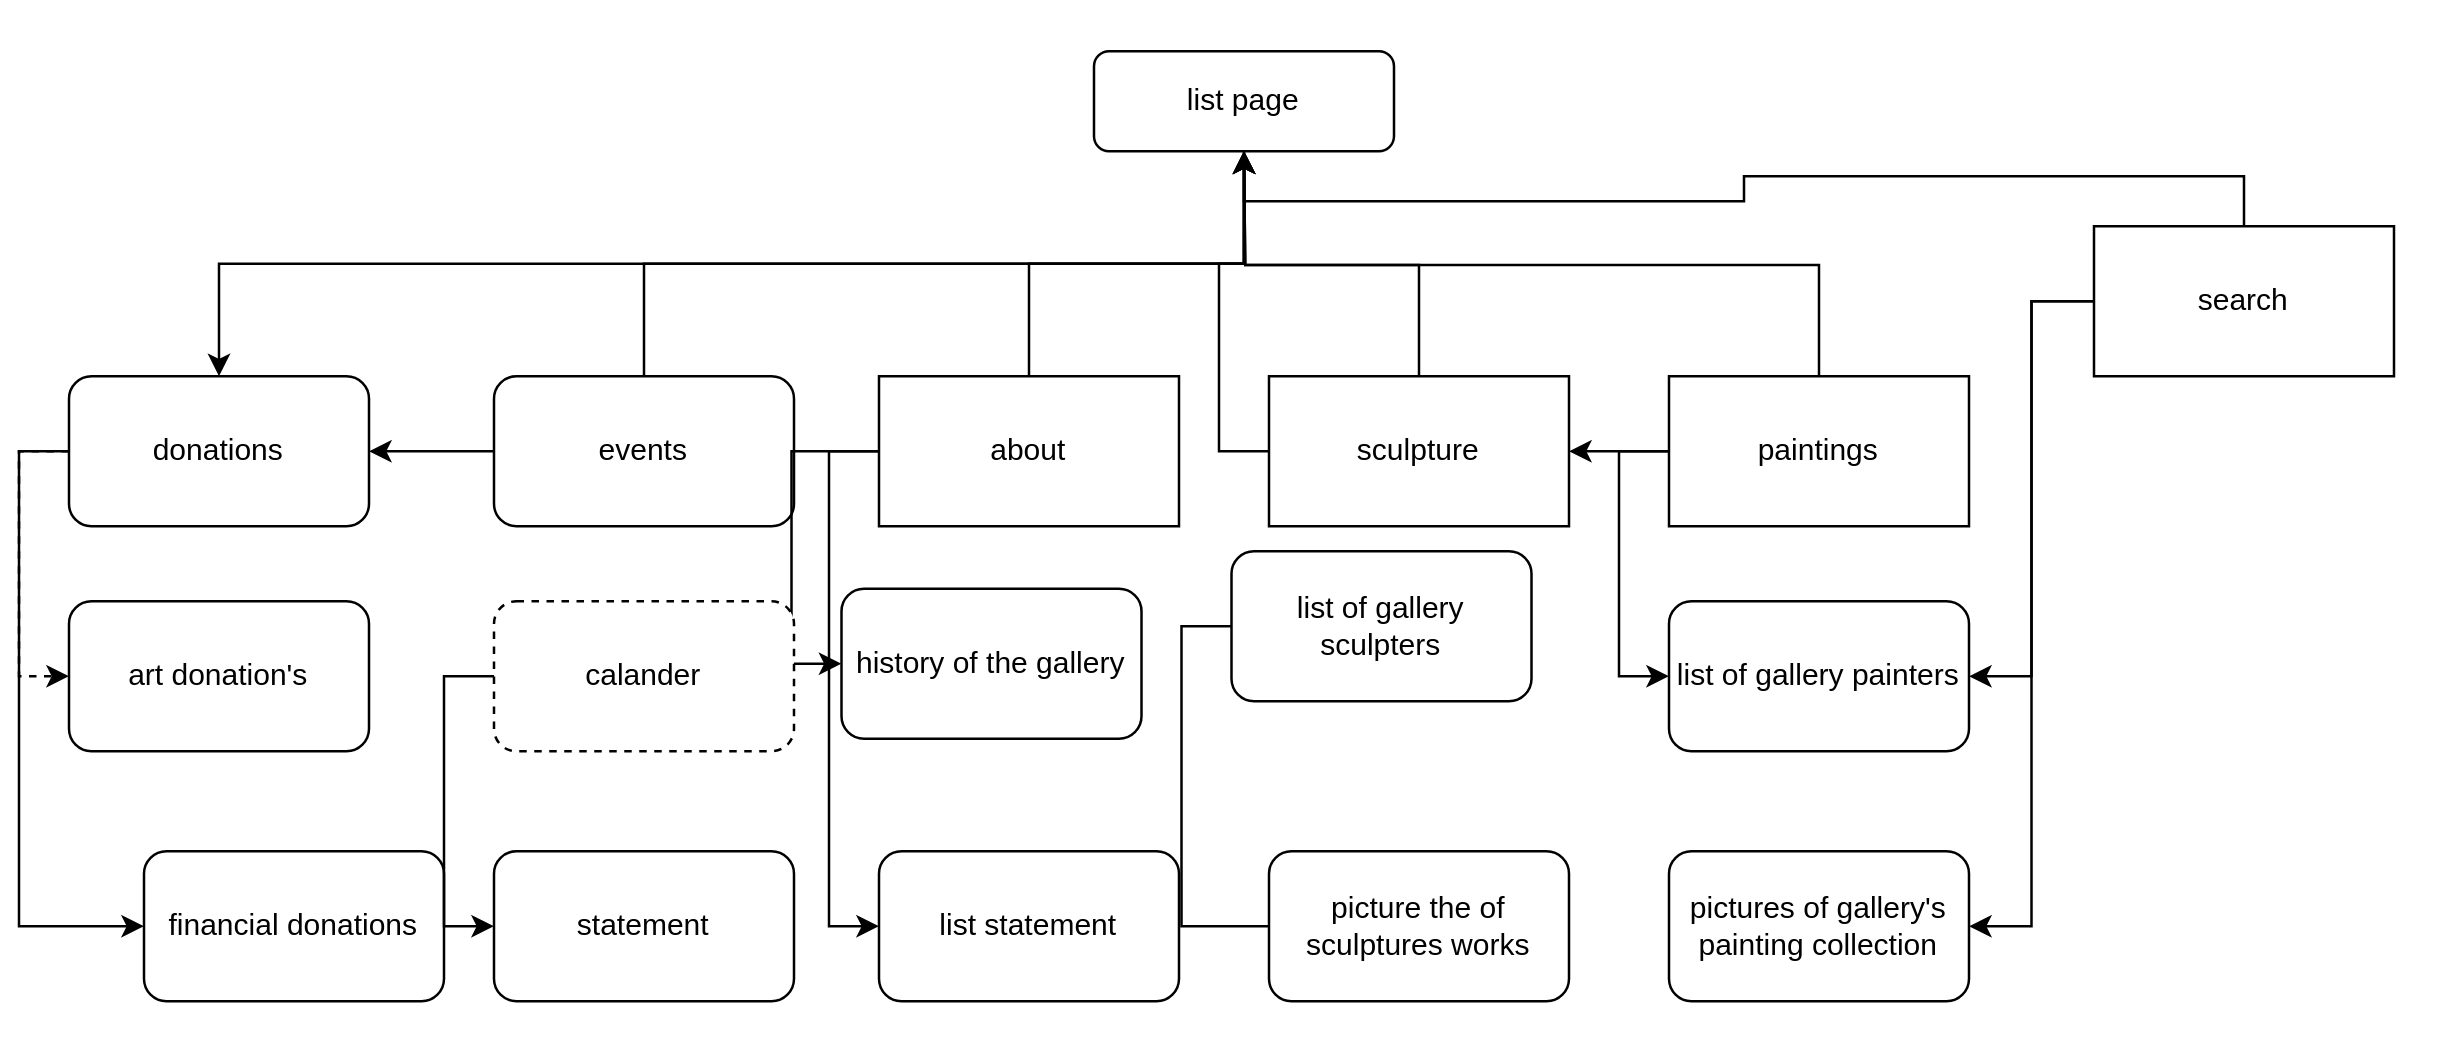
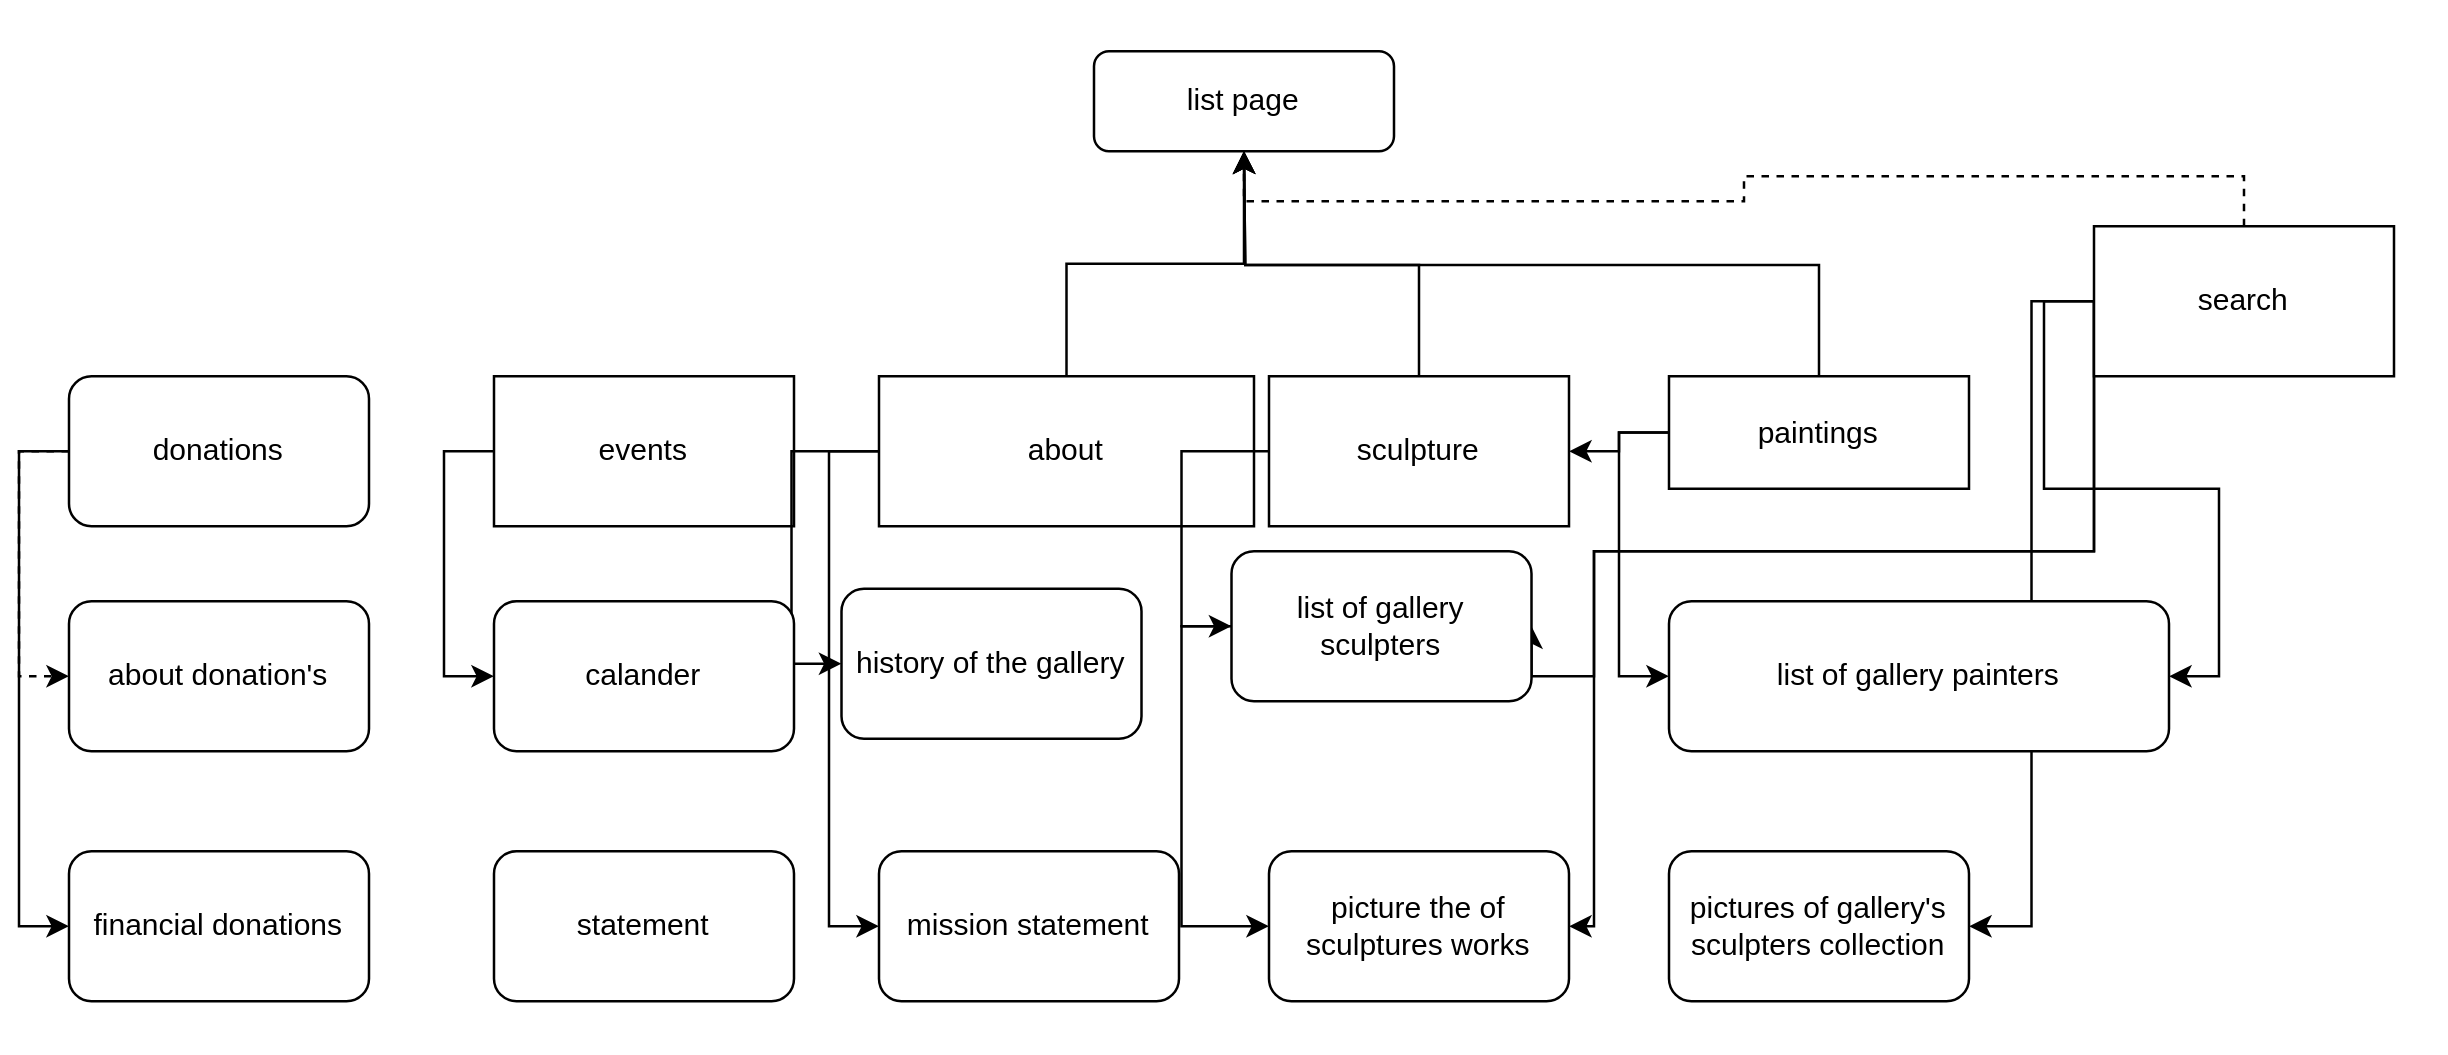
(1758, 176) -> (1758, 176)
(381, 264) -> none
(644, 322) -> none
(1219, 361) -> (1181, 516)
(416, 451) -> (444, 560)
(644, 451) -> (644, 451)
(1029, 451) -> (1066, 451)
(1819, 451) -> (1819, 433)
(219, 676) -> (219, 676)
(644, 676) -> (644, 676)
none -> (1558, 676)
(1819, 676) -> (1919, 676)
none -> (1594, 806)
(444, 820) -> none
(294, 926) -> (219, 926)
(1029, 926) -> (1029, 926)
(1257, 926) -> (1251, 926)
(1819, 926) -> (1819, 926)
